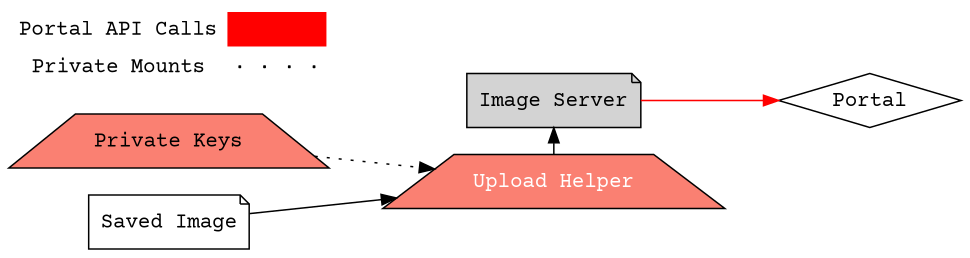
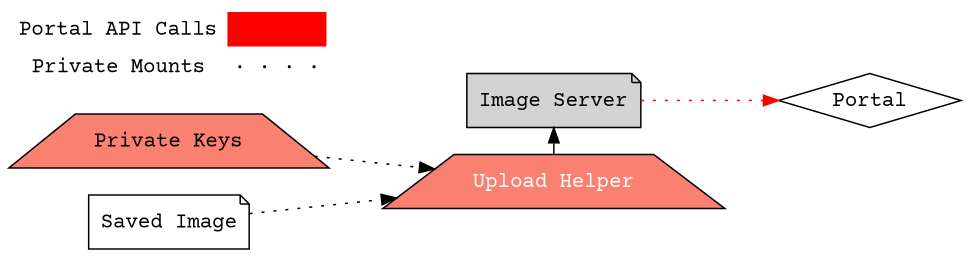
(702, 100) -> (702, 100)
(315, 207) -> (315, 207)
